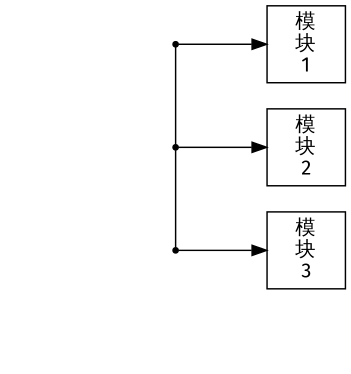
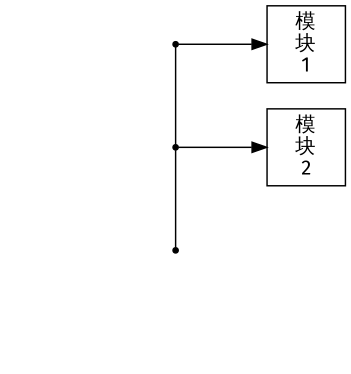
(306, 250) -> none
